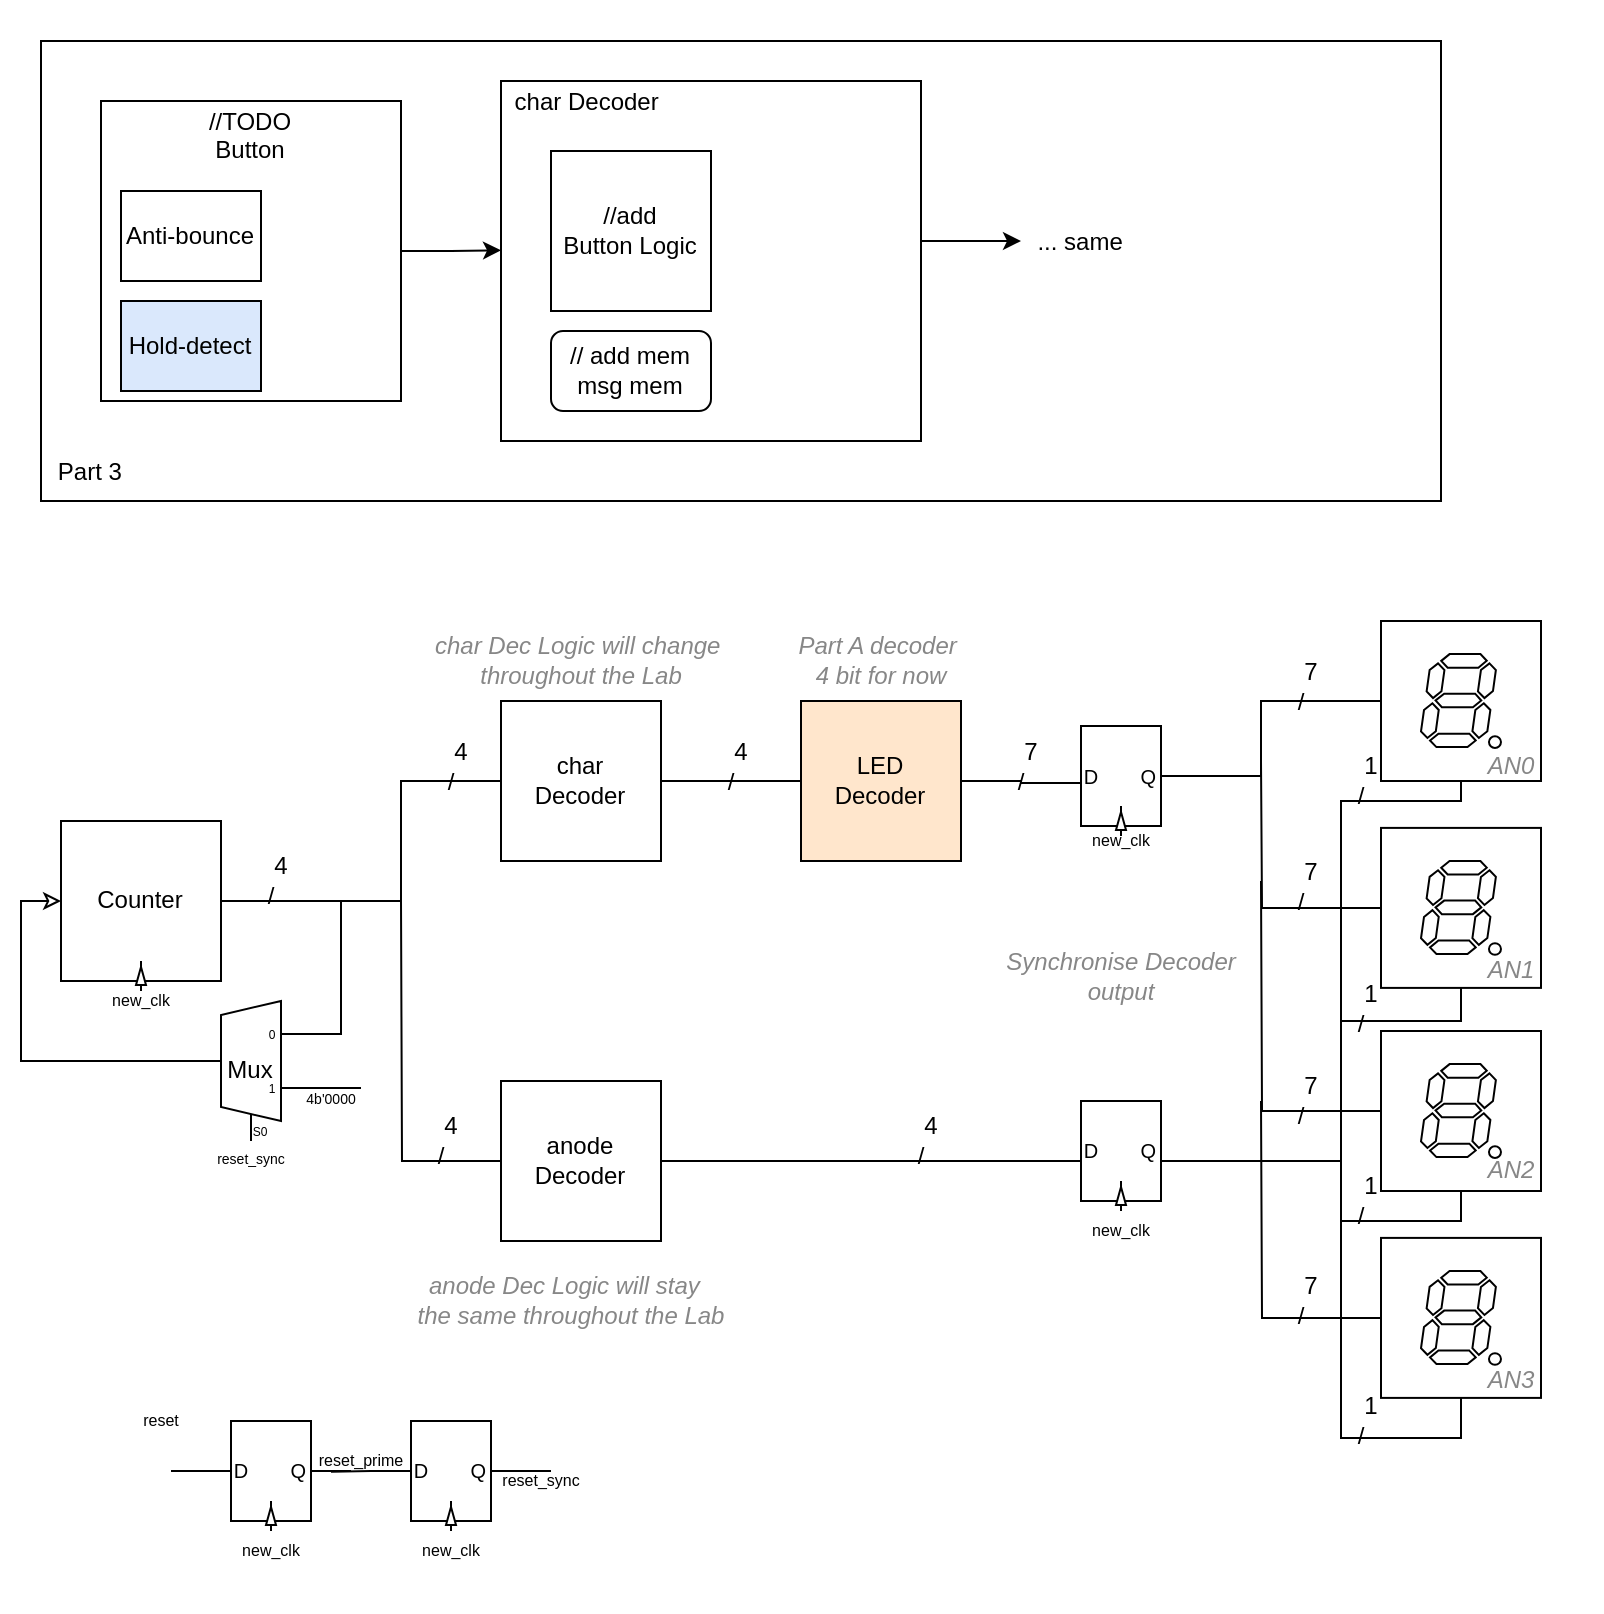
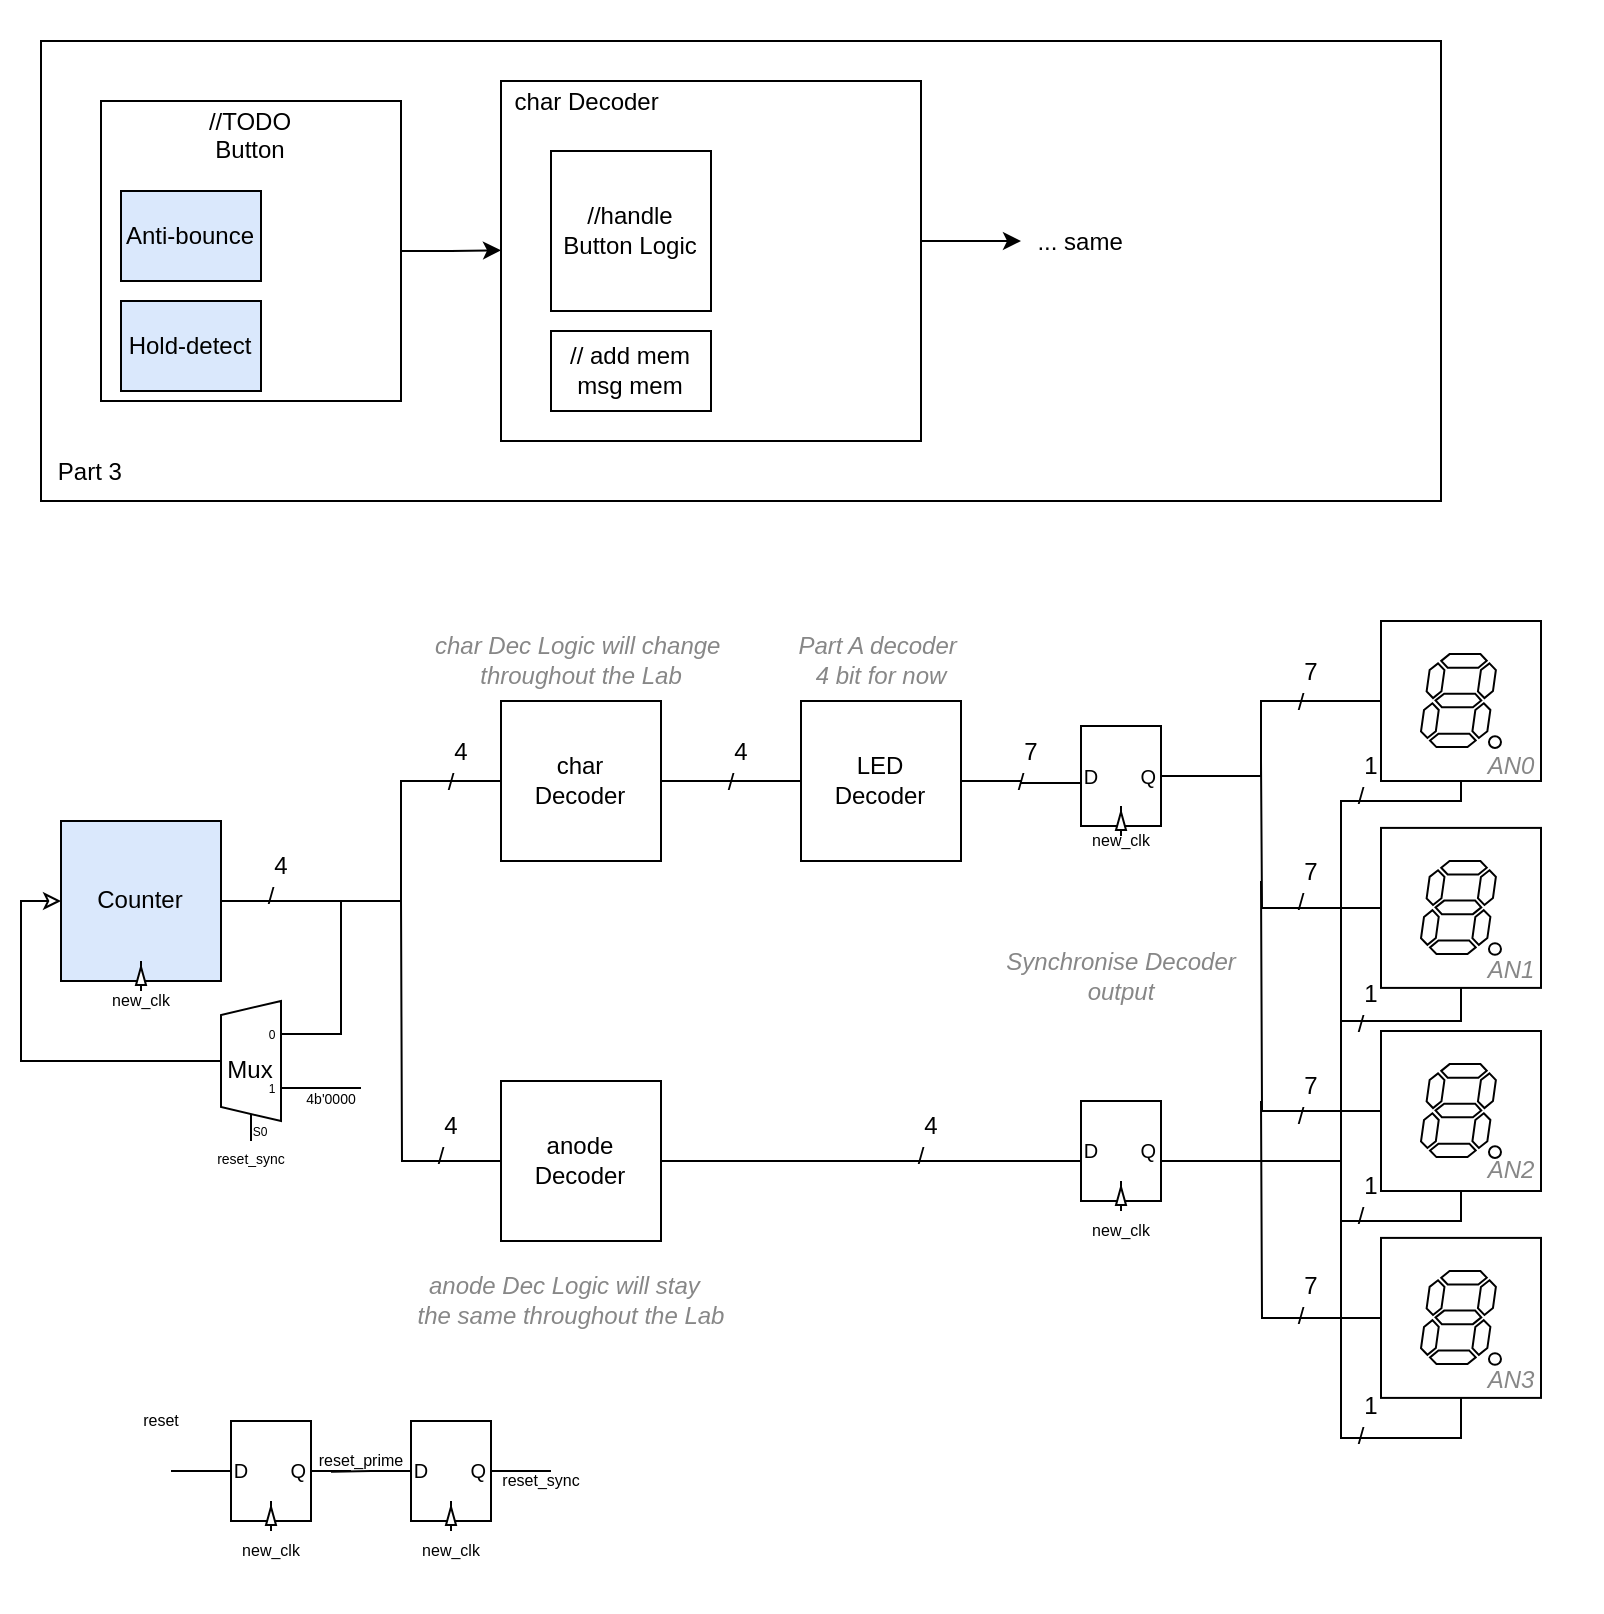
(631, 231) -> (631, 231)
(191, 236) -> (191, 236)
(631, 371) -> (631, 371)
(881, 781) -> (881, 781)
(141, 901) -> (141, 901)
